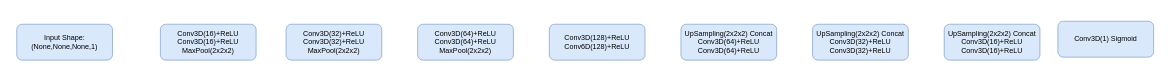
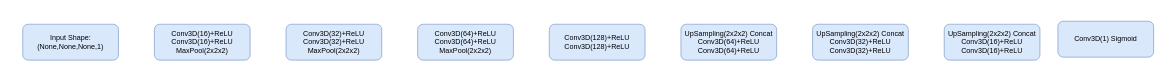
(63, 42) -> (69, 42)
(207, 42) -> (201, 42)
(597, 42) -> (597, 42)
